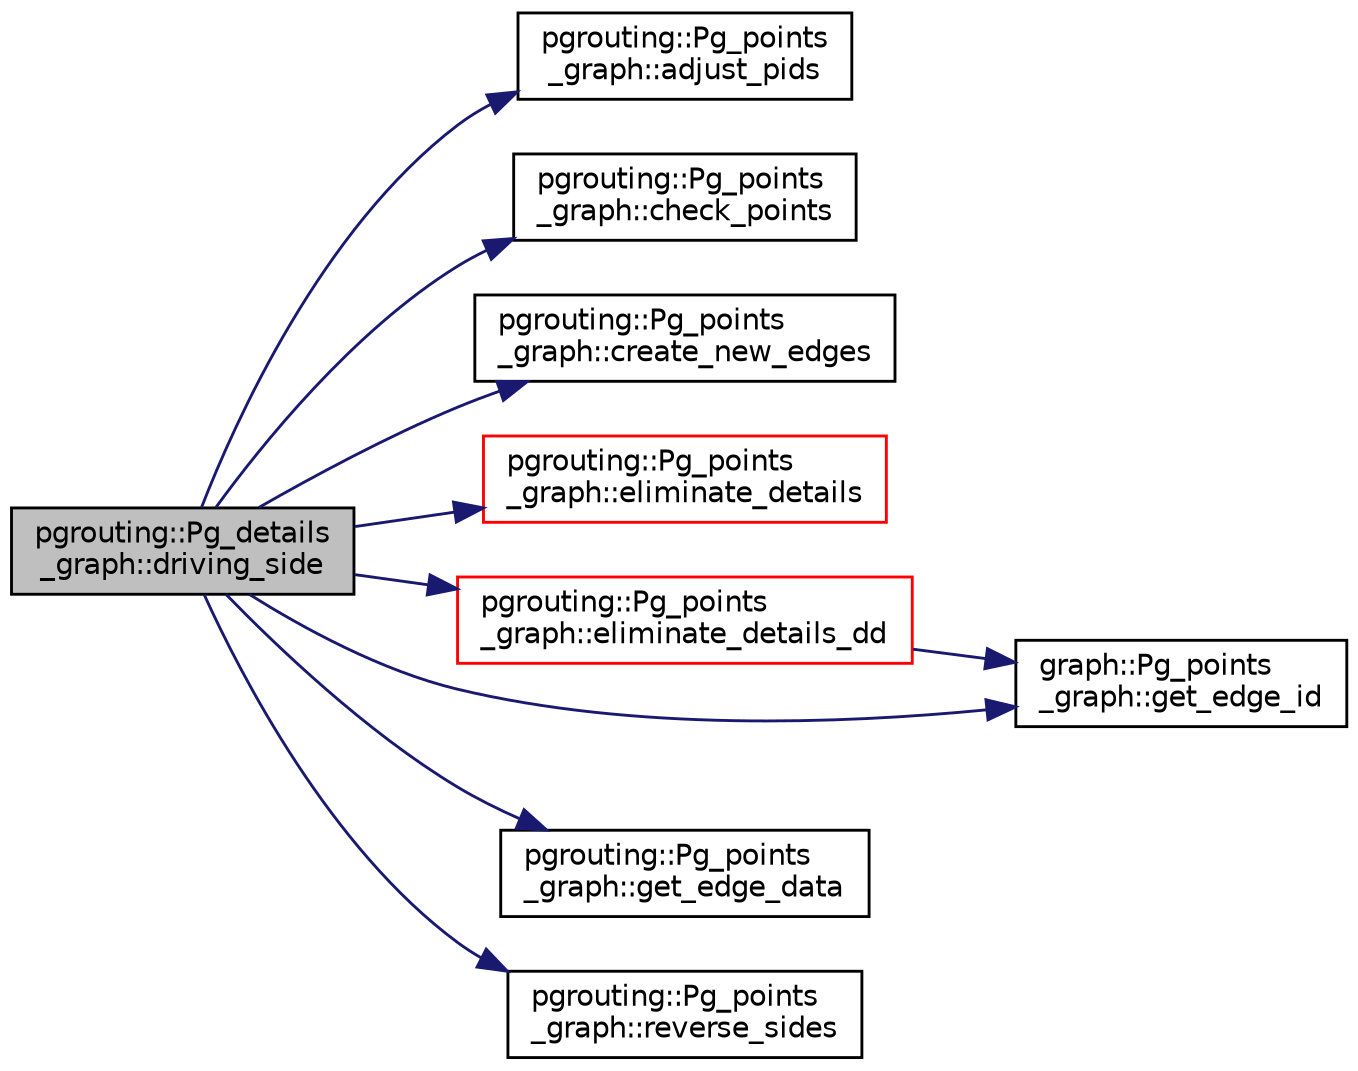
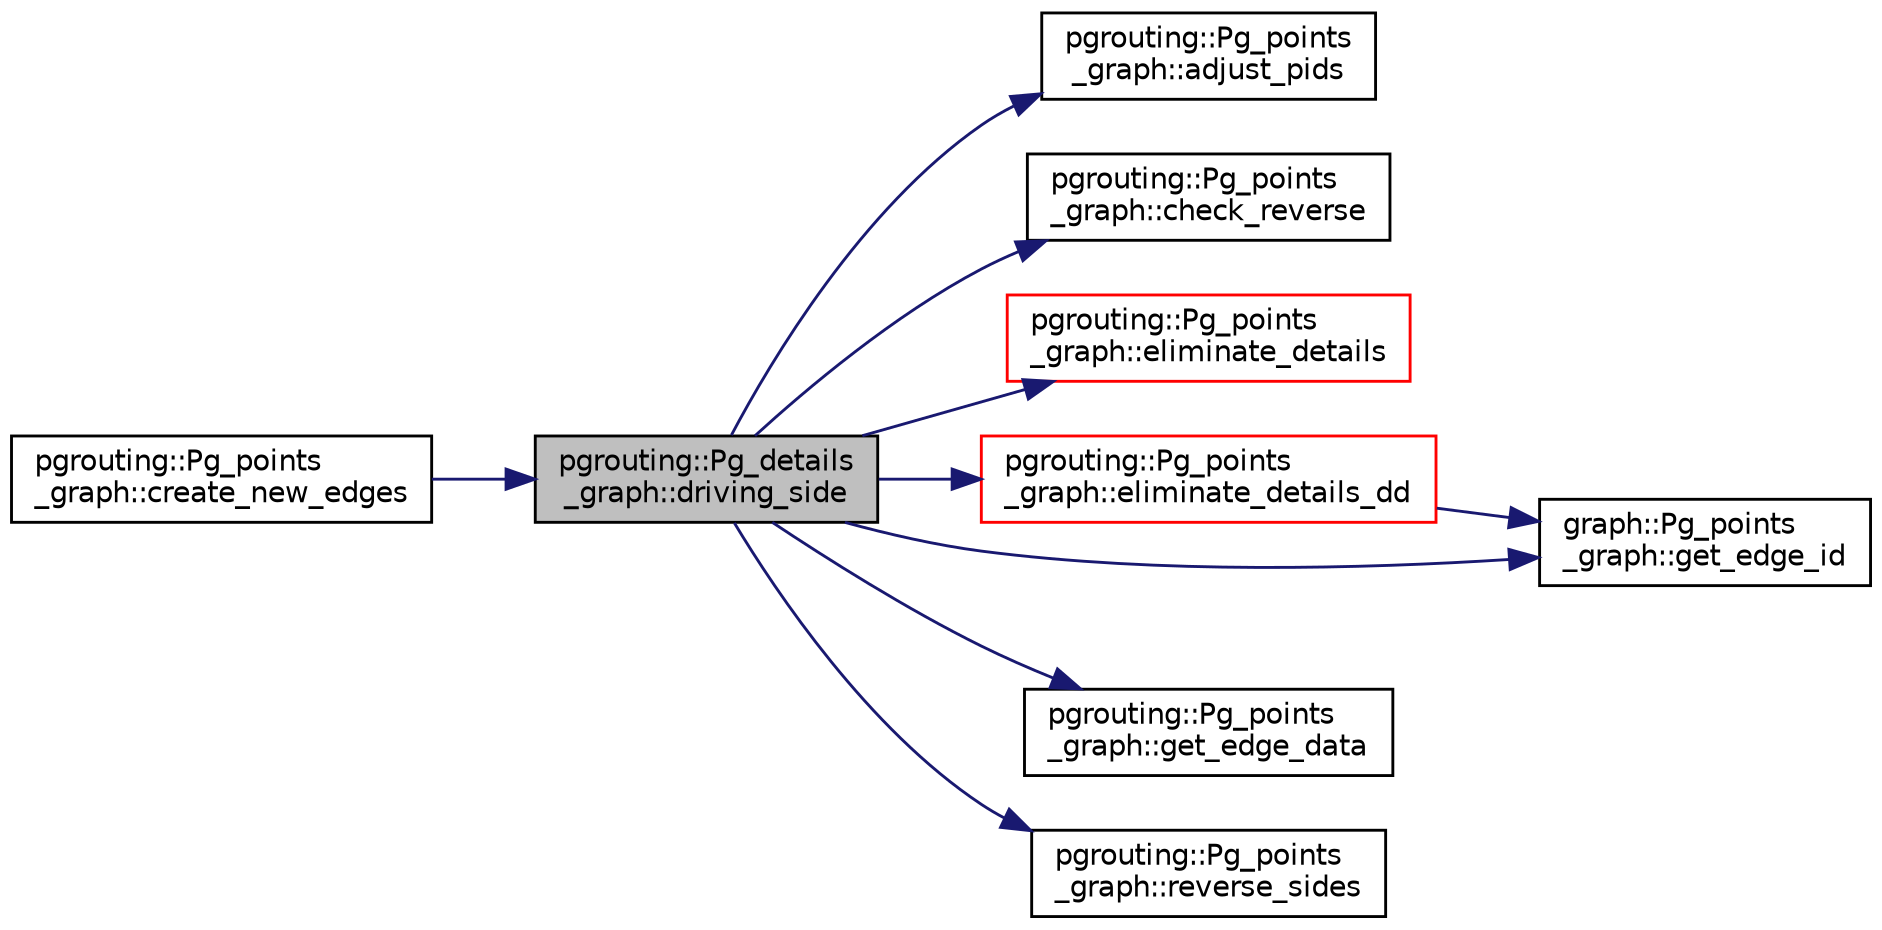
(685, 197) -> (1209, 197)
(377, 444) -> (469, 479)
